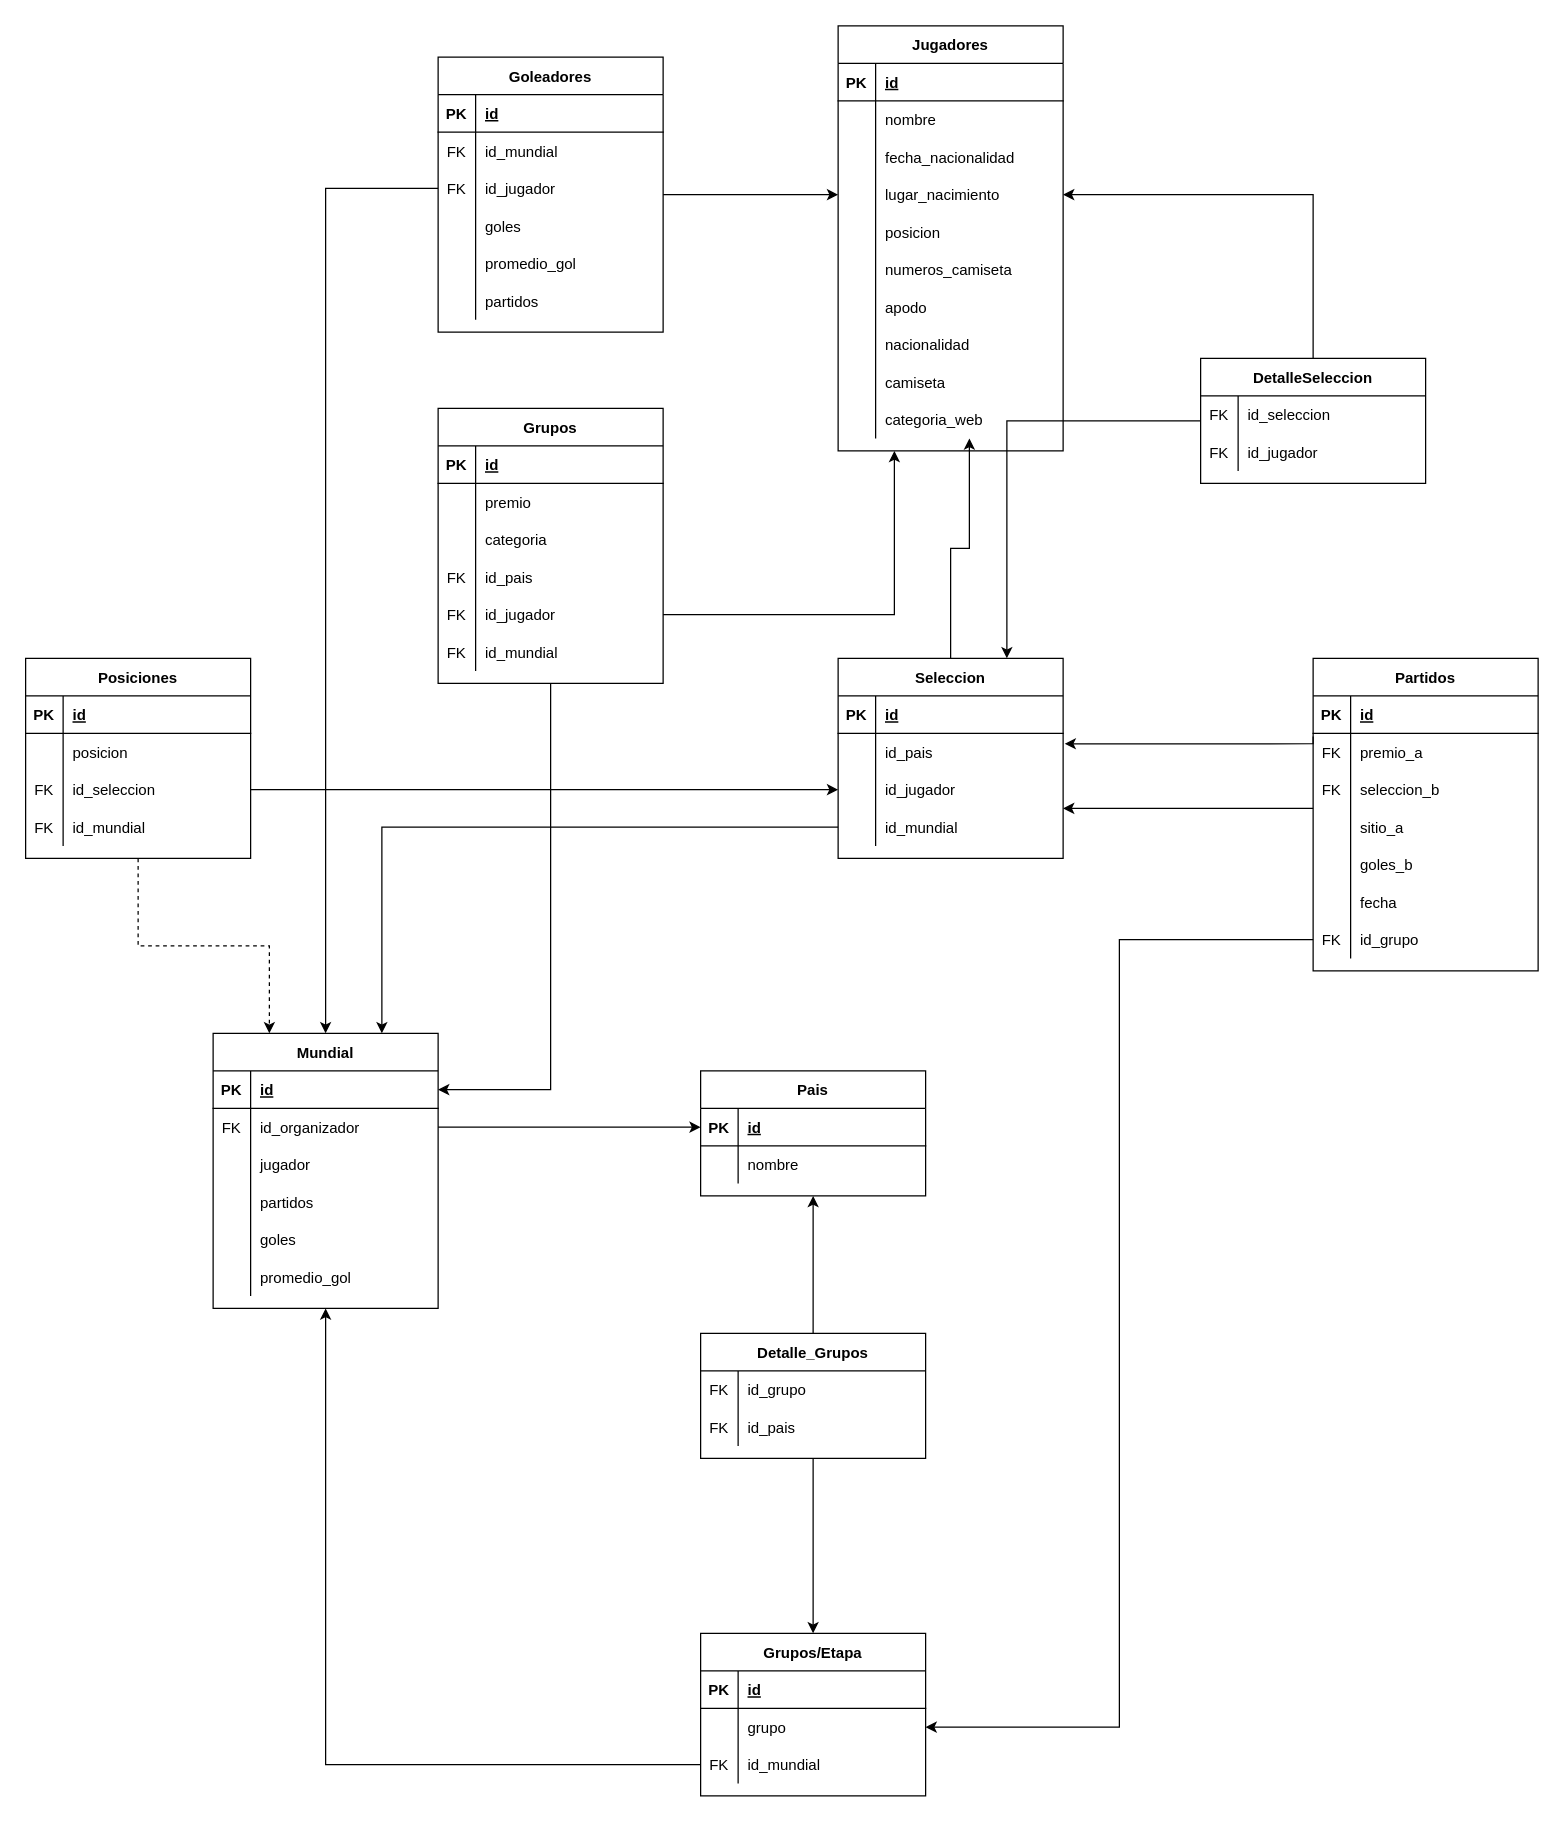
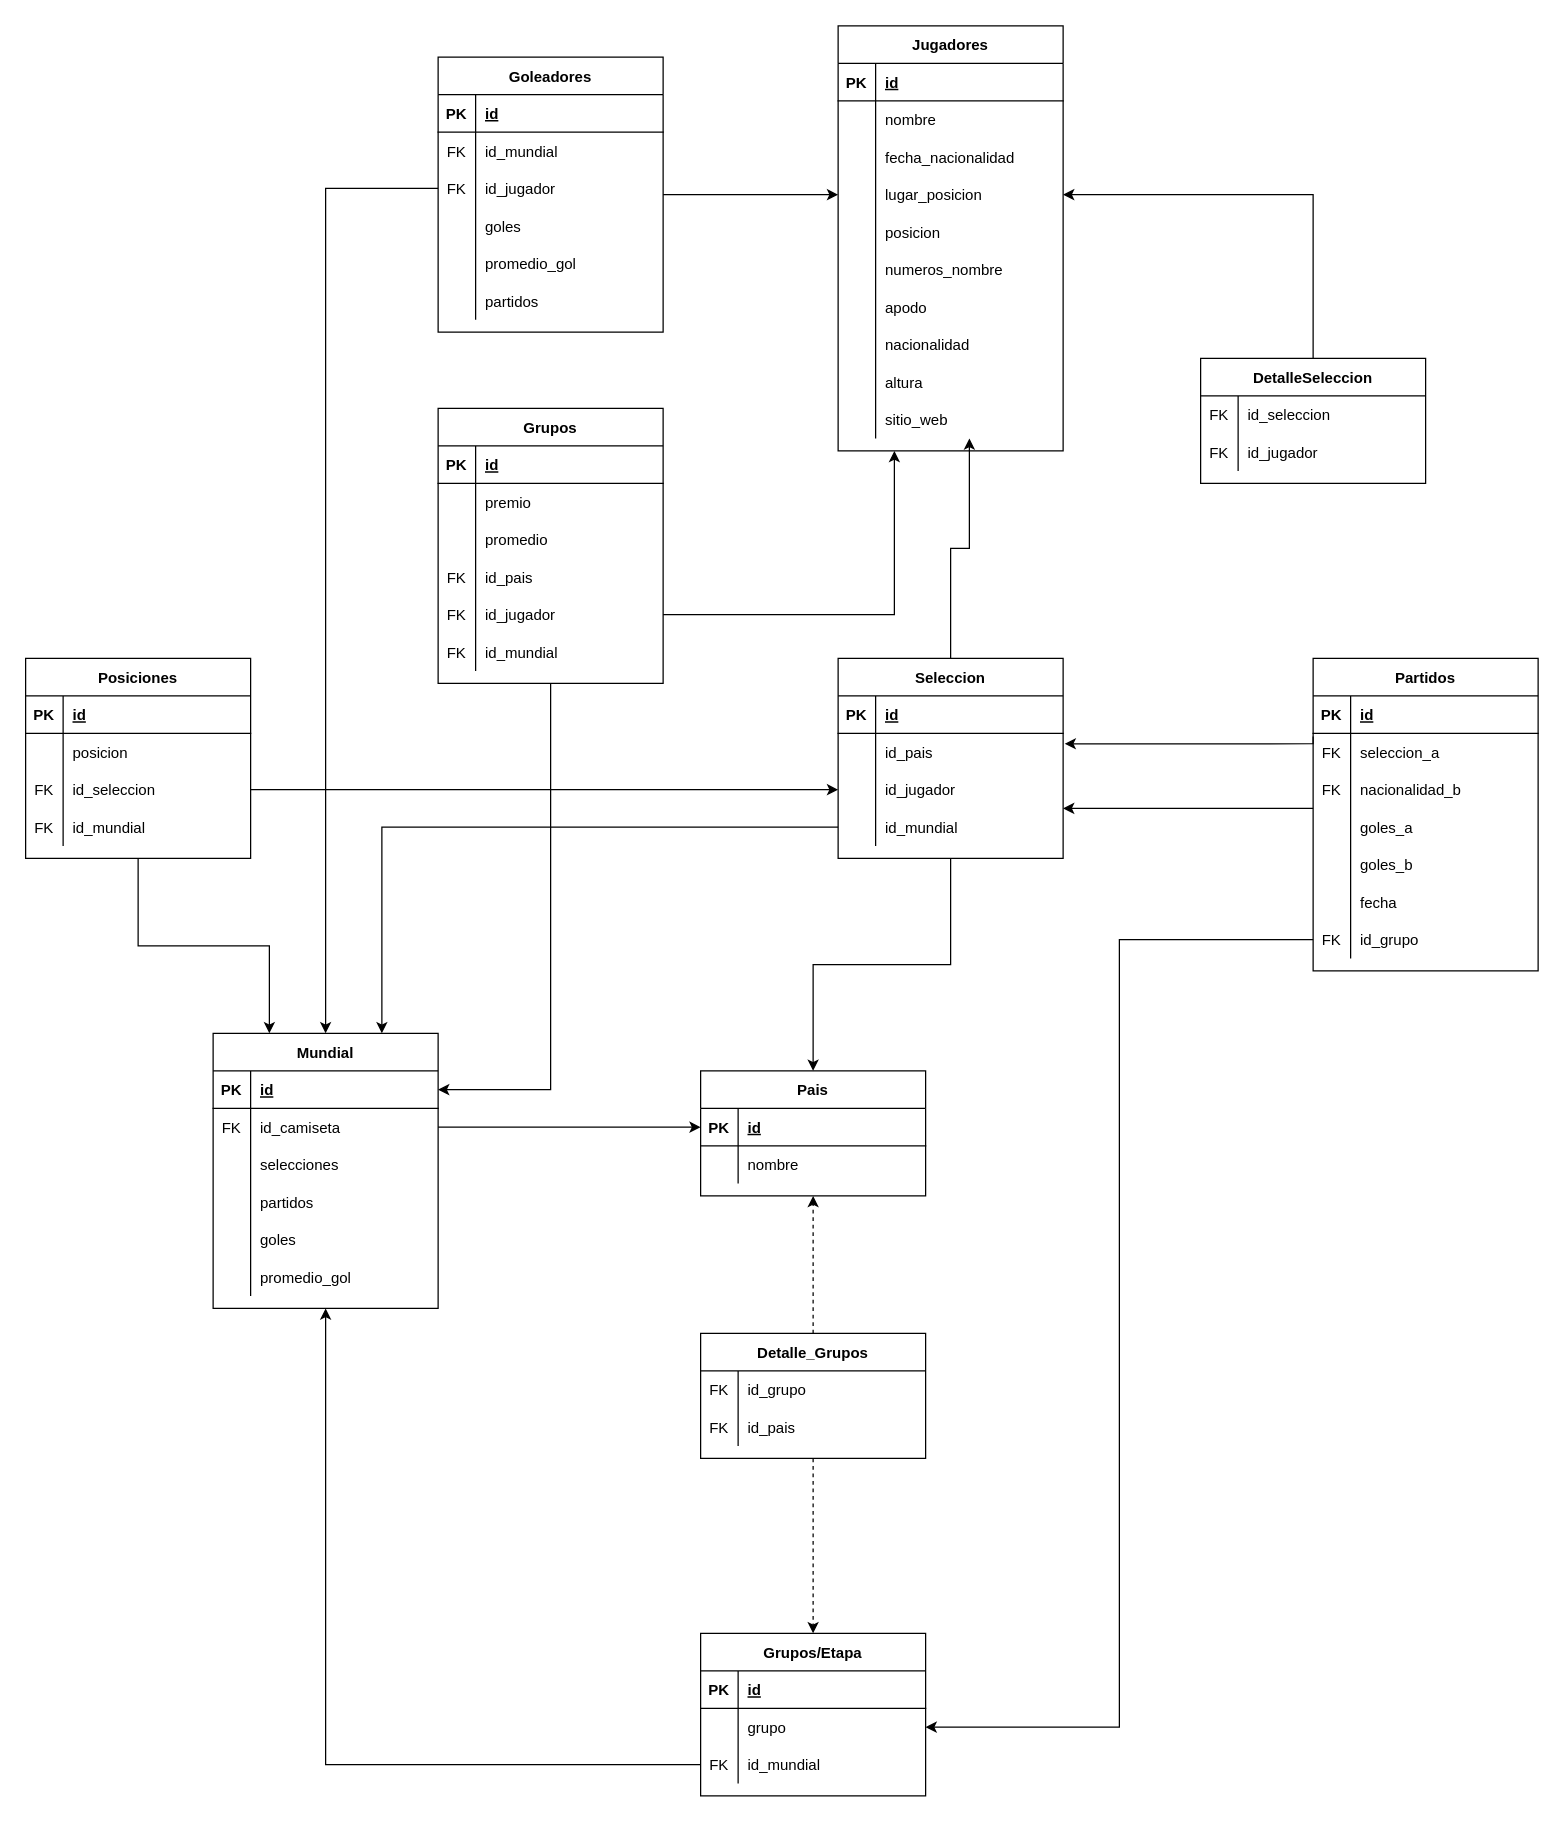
(946, 195) -> (938, 195)
(950, 270) -> (944, 270)
(917, 383) -> (908, 383)
(938, 420) -> (919, 420)
(1007, 440) -> none
(521, 540) -> (517, 540)
(1392, 753) -> (1402, 753)
(1402, 790) -> (1413, 790)
(1386, 828) -> (1387, 828)
(199, 946) -> (199, 946)
none -> (884, 964)
(315, 1128) -> (302, 1128)
(289, 1165) -> (302, 1165)
(813, 1268) -> (813, 1268)
(813, 1542) -> (813, 1542)
